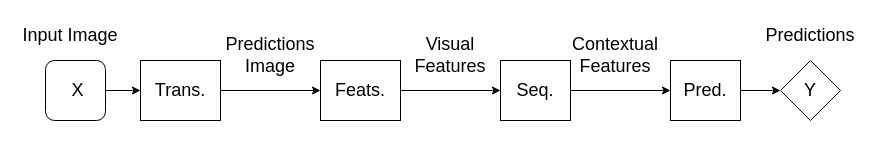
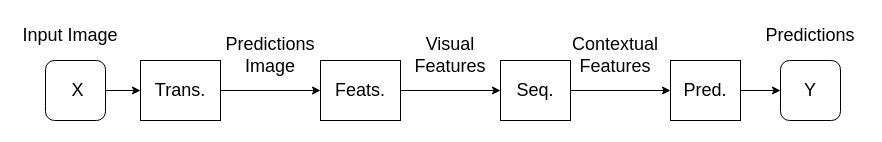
(811, 91) -> (811, 91)
